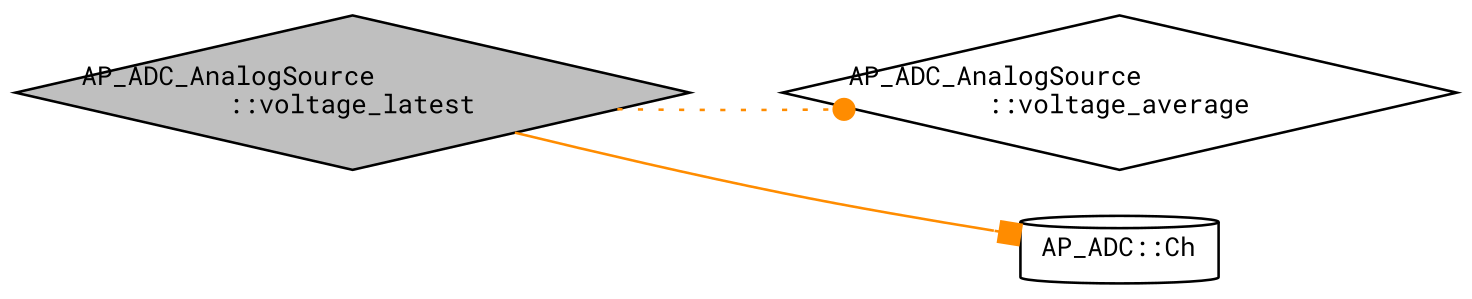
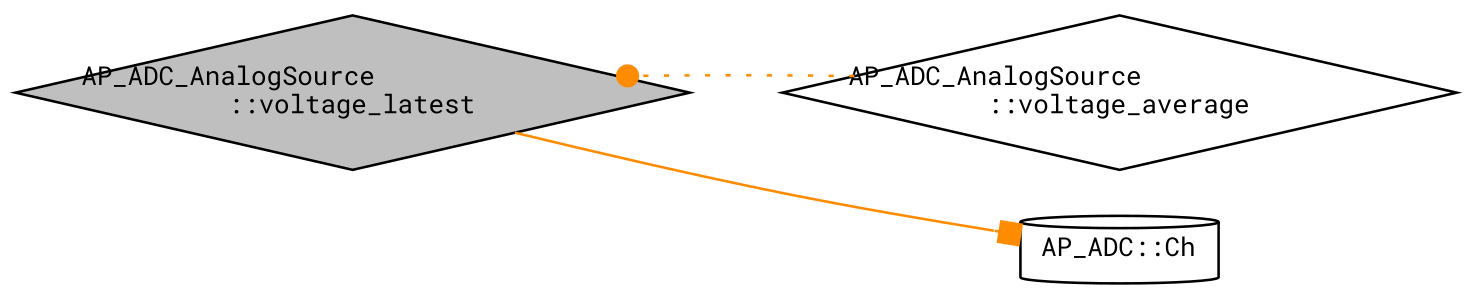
(725, 110) -> (746, 75)
